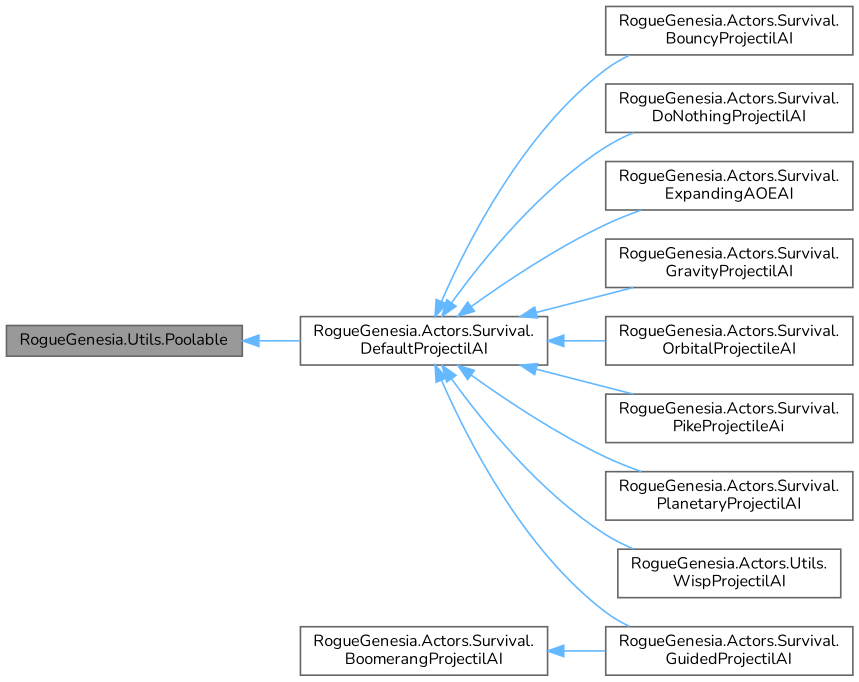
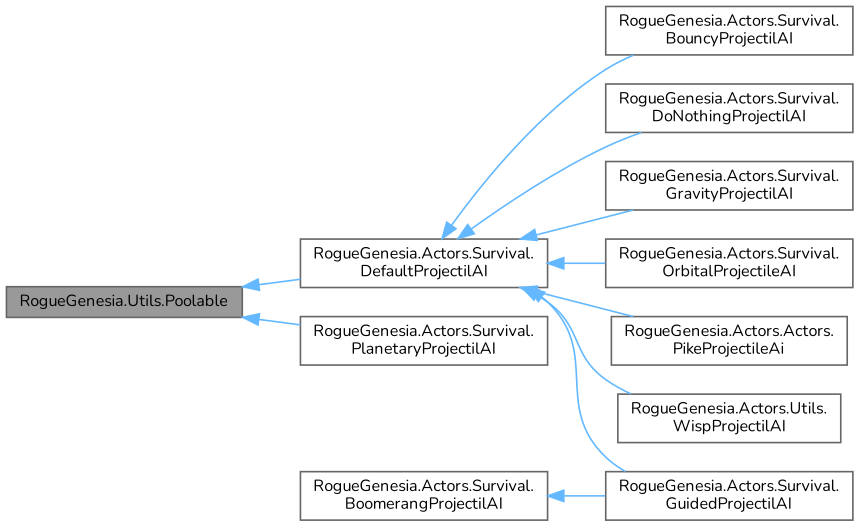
(729, 186) -> none
(729, 418) -> (729, 341)
(553, 429) -> (280, 322)
